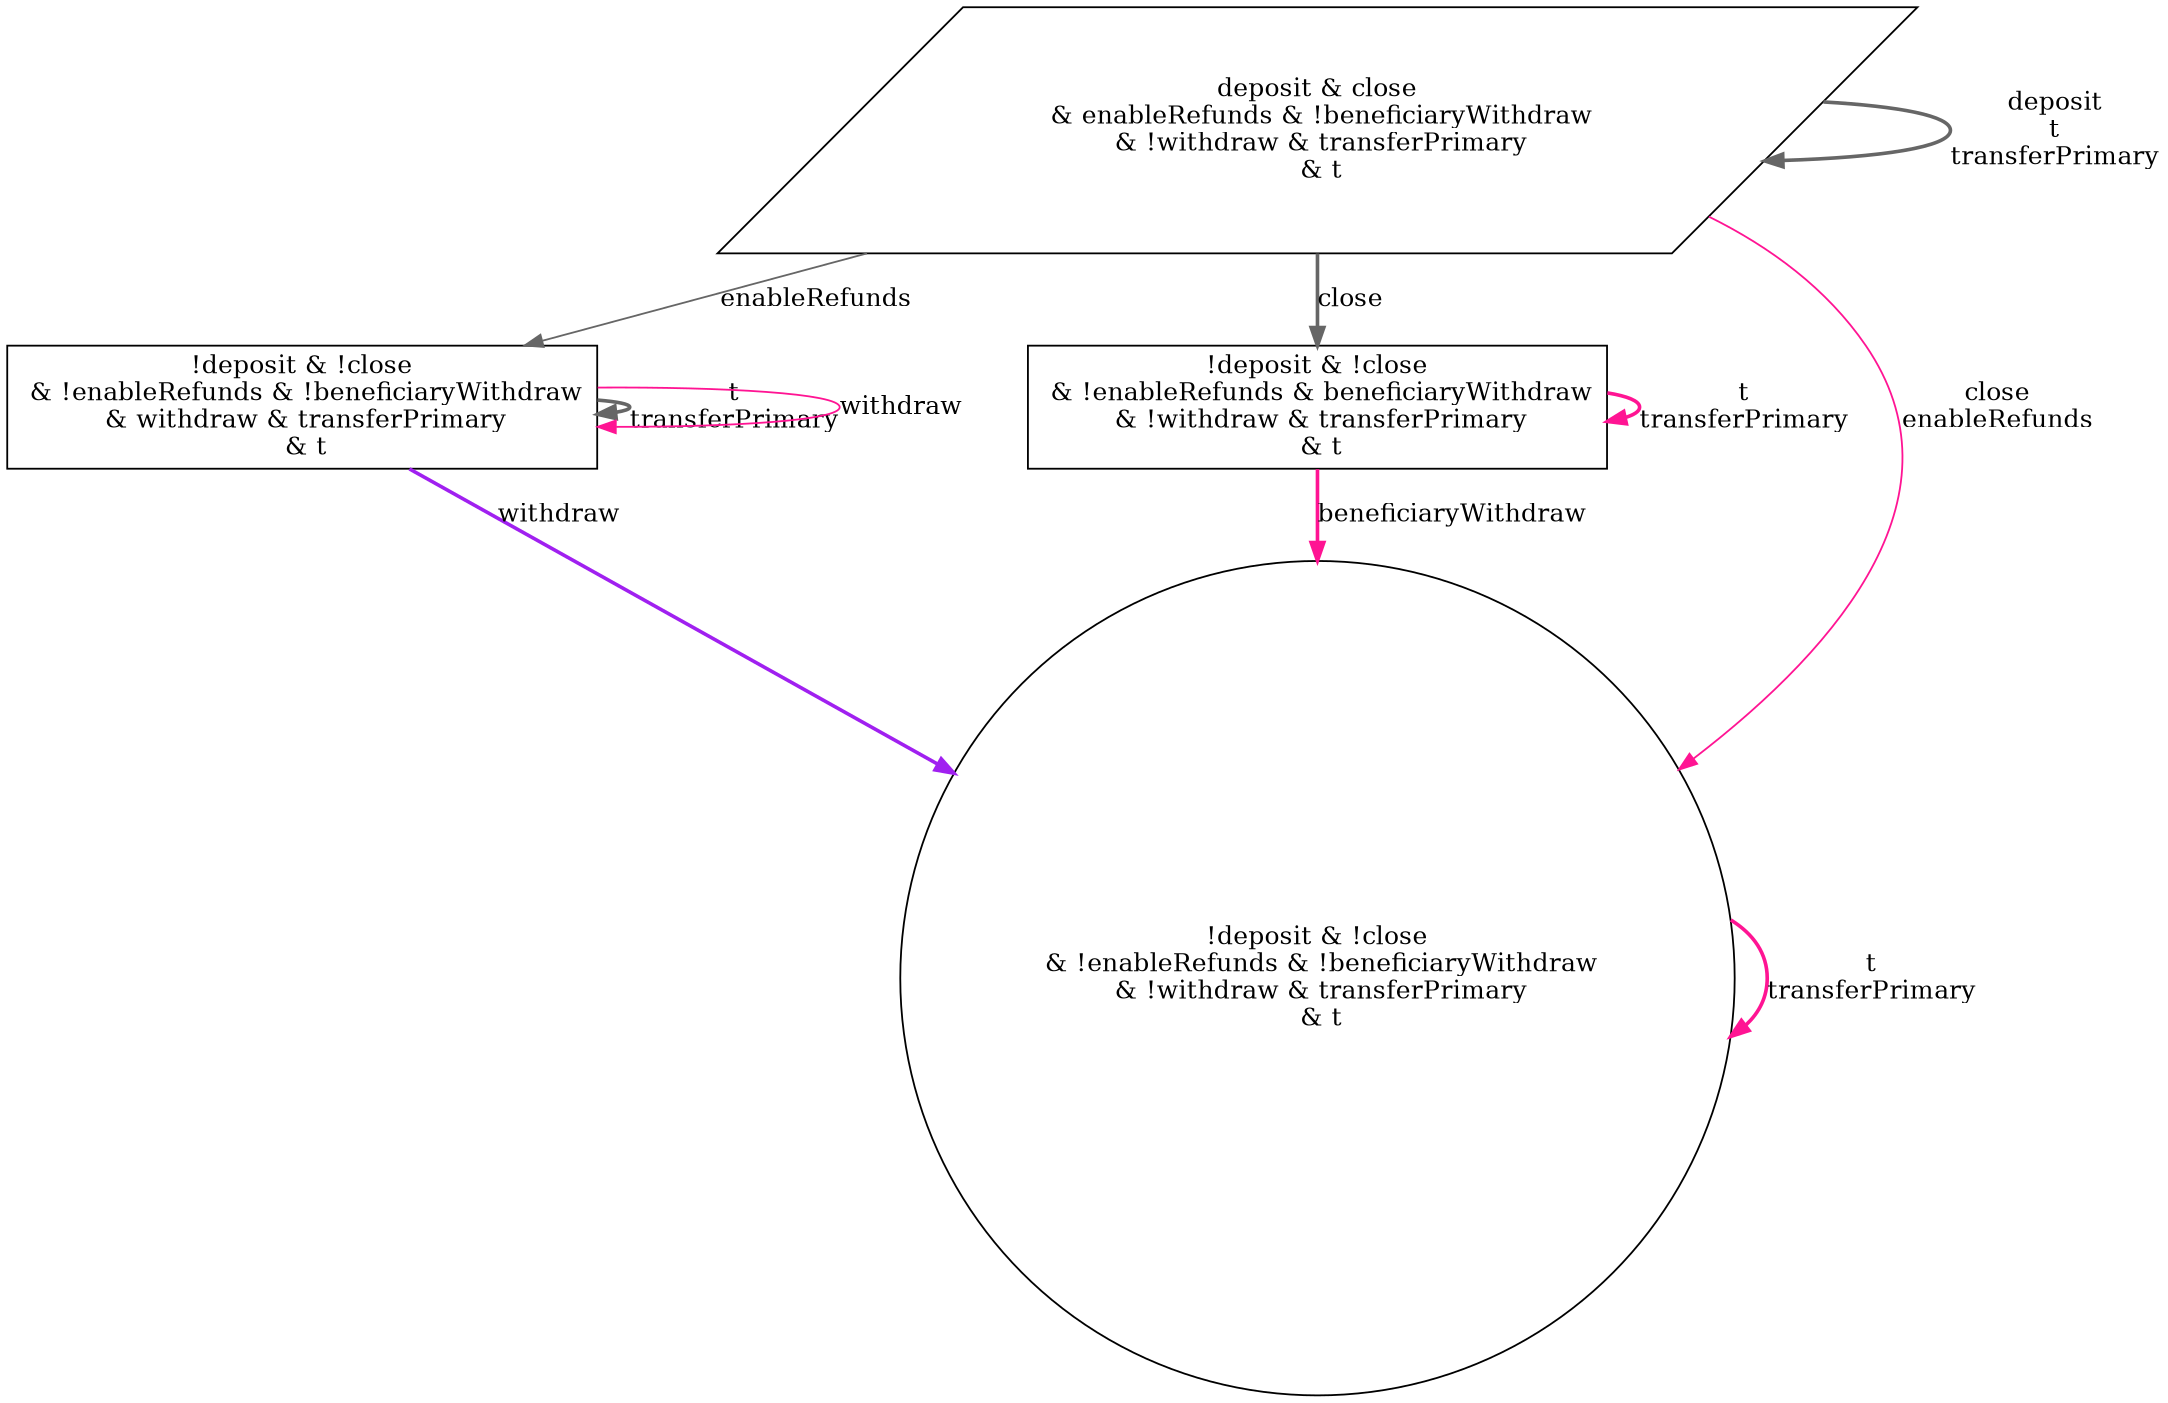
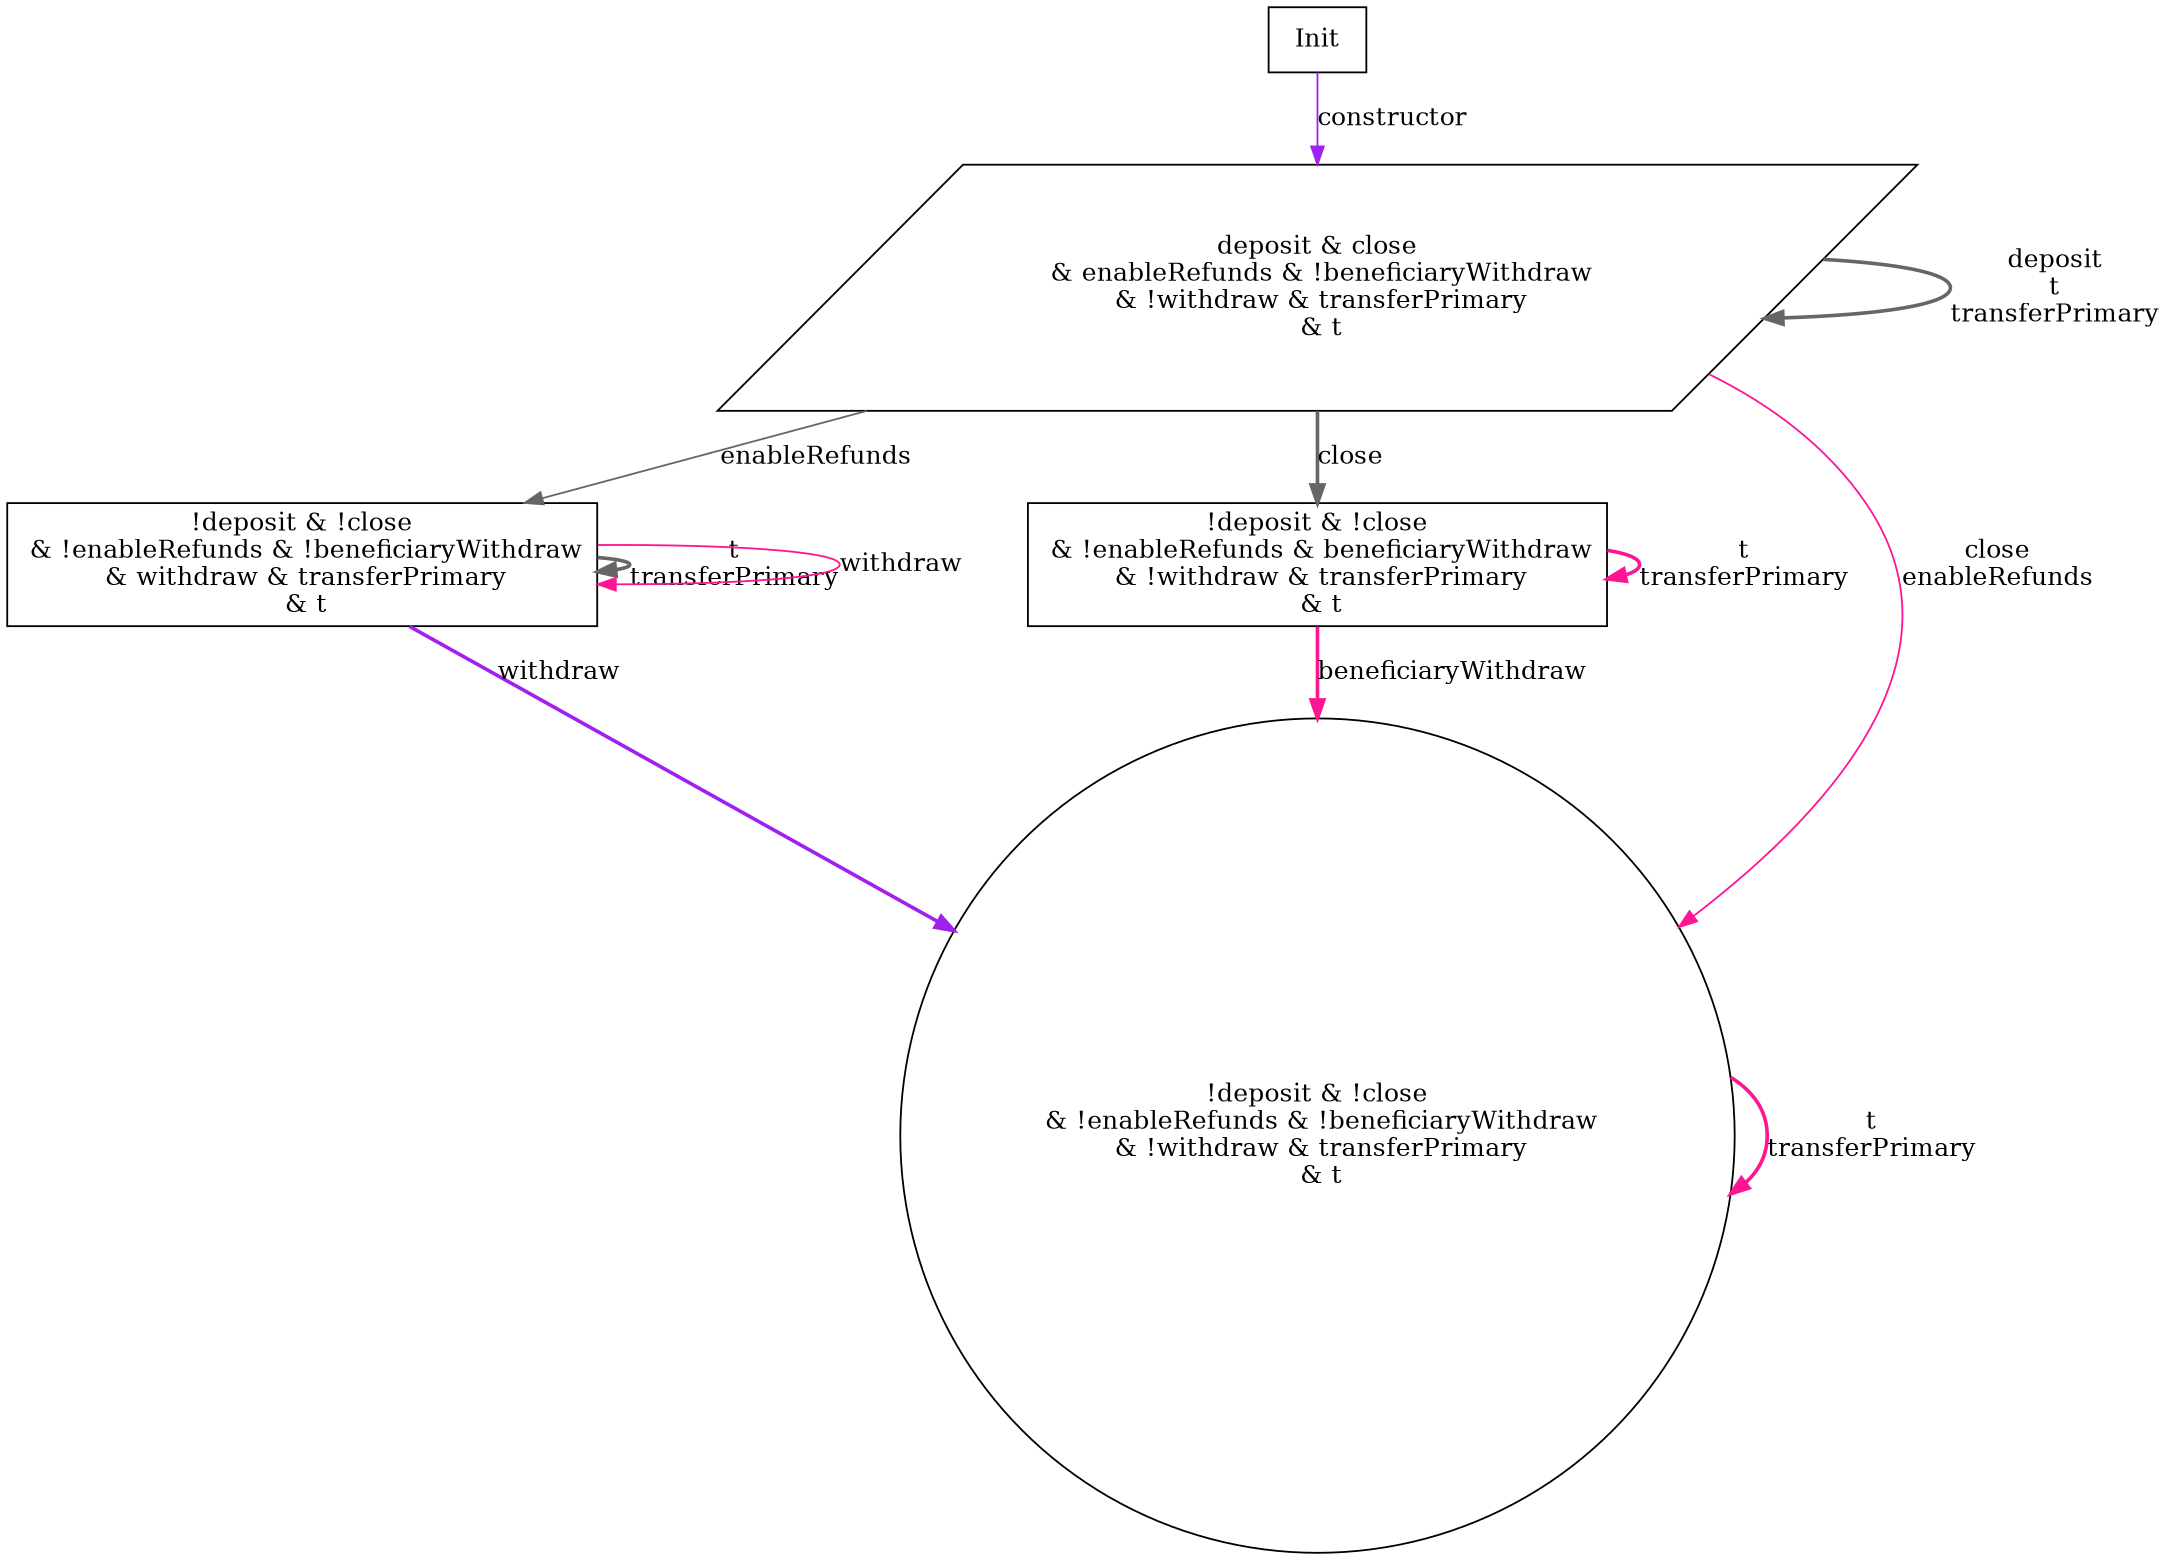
none -> (1317, 40)
